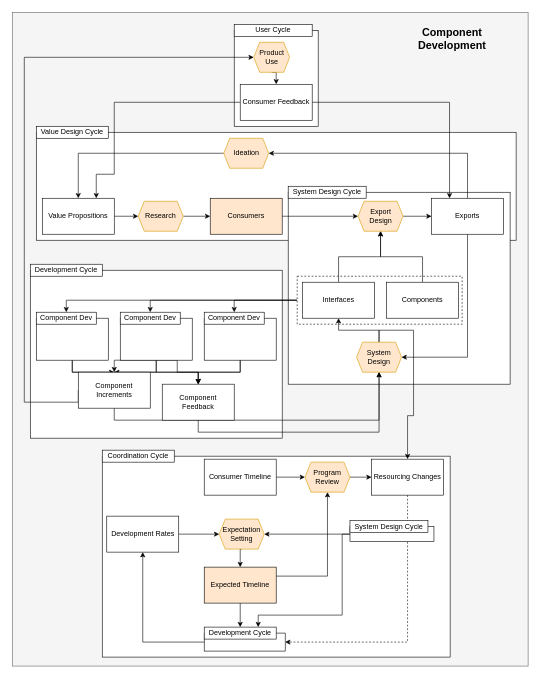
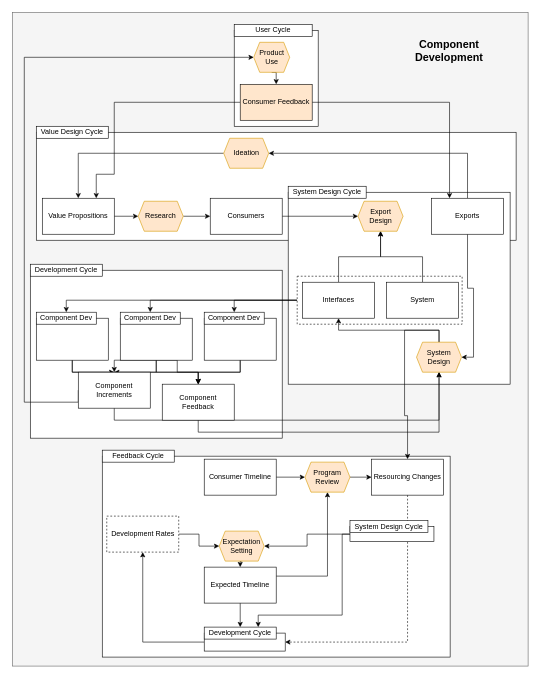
(452, 39) -> (449, 51)
(276, 102) -> (276, 102)
(246, 216) -> (246, 216)
(426, 216) -> none
(423, 300) -> (423, 300)
(379, 357) -> (439, 357)
(138, 456) -> (138, 456)
(143, 534) -> (143, 534)
(242, 534) -> (242, 546)
(240, 585) -> (240, 585)
